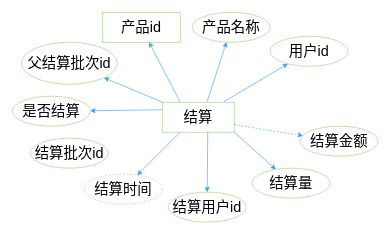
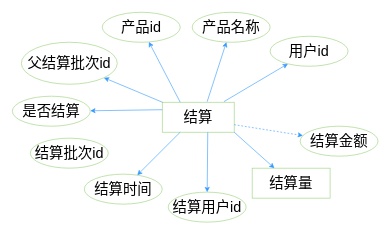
(141, 27) -> (141, 27)
(291, 183) -> (291, 183)
(123, 189) -> (123, 189)
